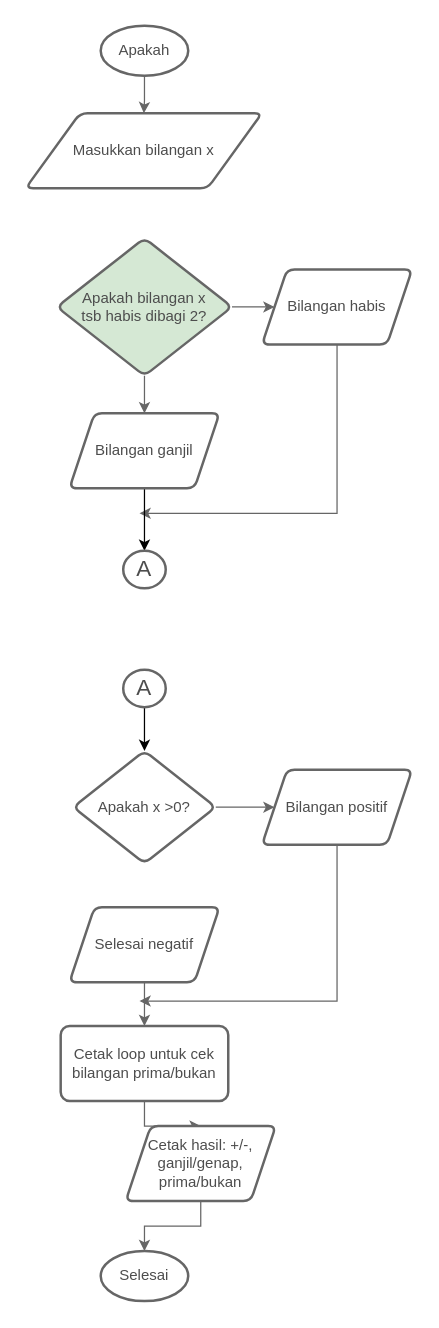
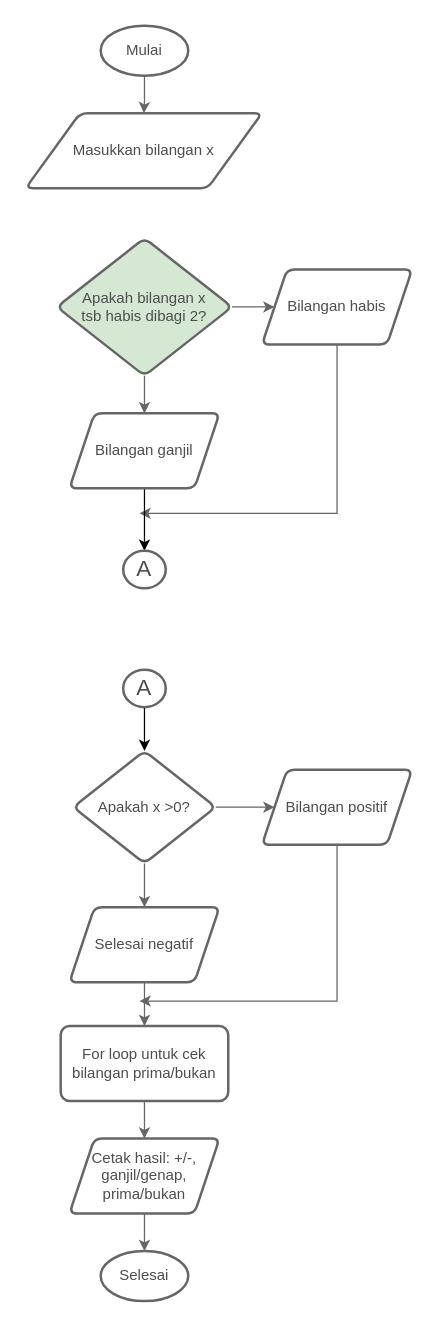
(144, 51) -> (144, 51)
none -> (144, 887)
(144, 1063) -> (144, 1063)
(201, 1163) -> (144, 1176)
